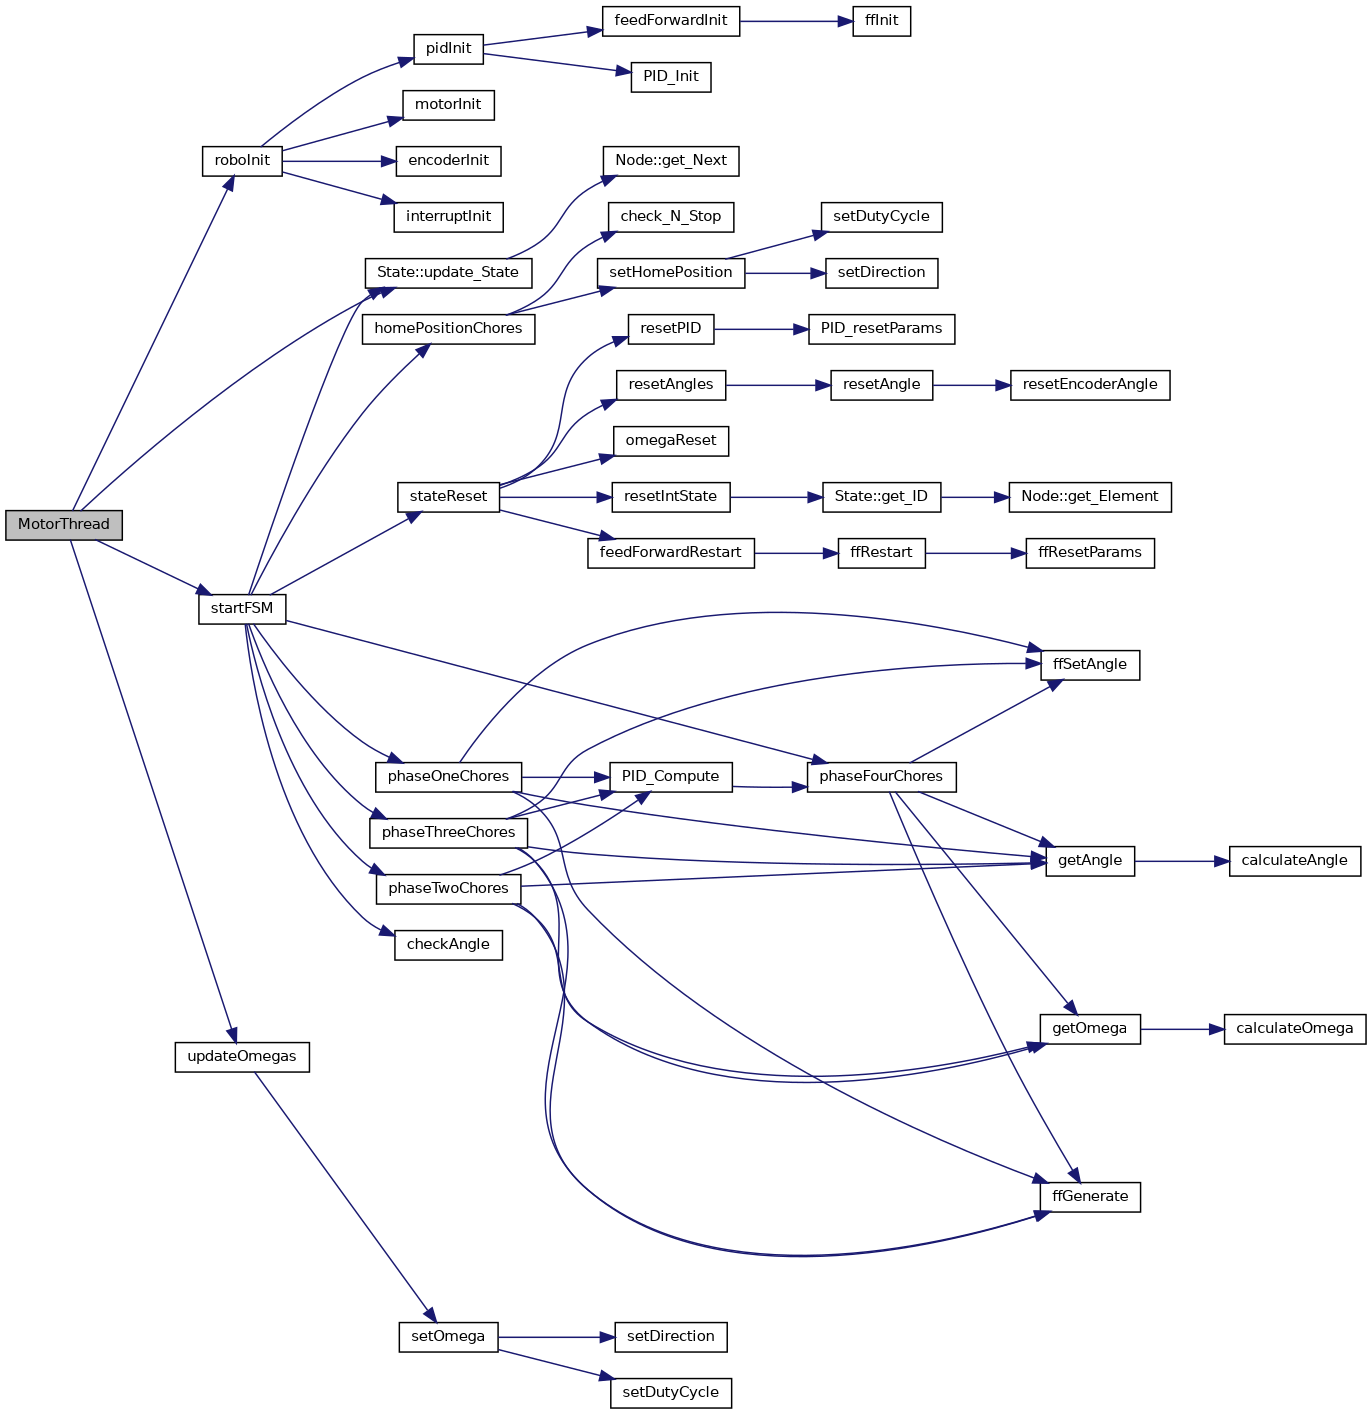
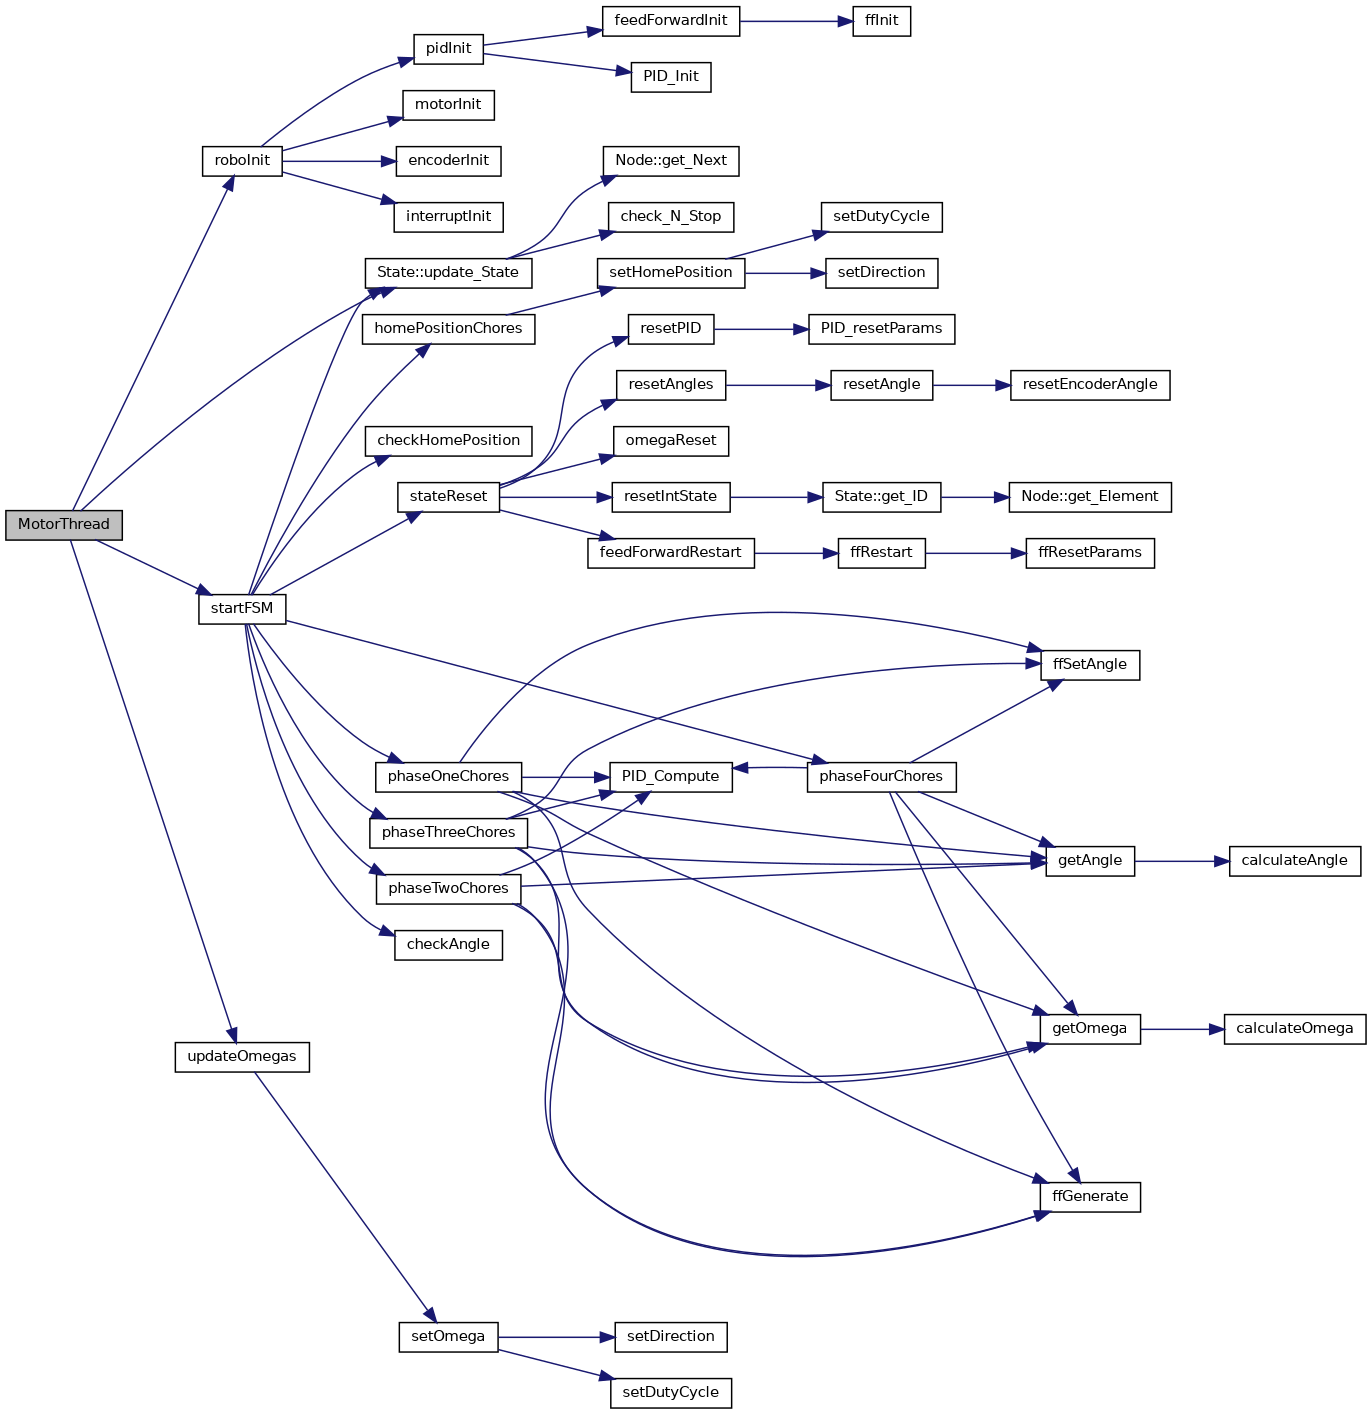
(557, 280) -> (553, 247)
none -> (449, 441)
(762, 787) -> (778, 767)
none -> (763, 908)
